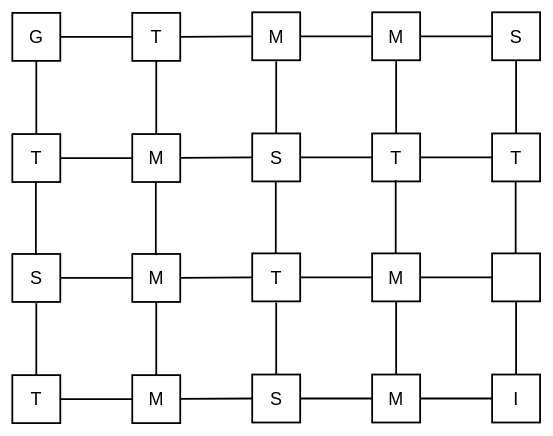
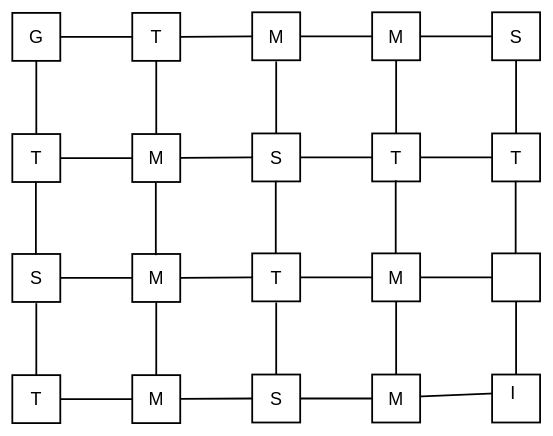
(516, 399) -> (513, 393)
